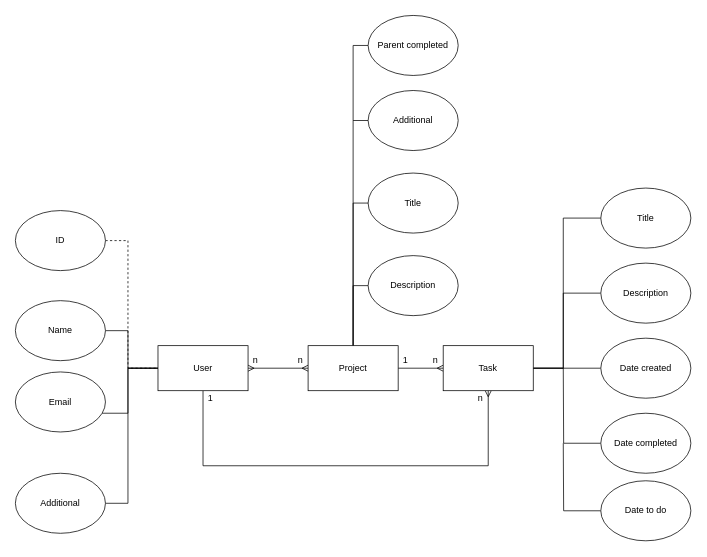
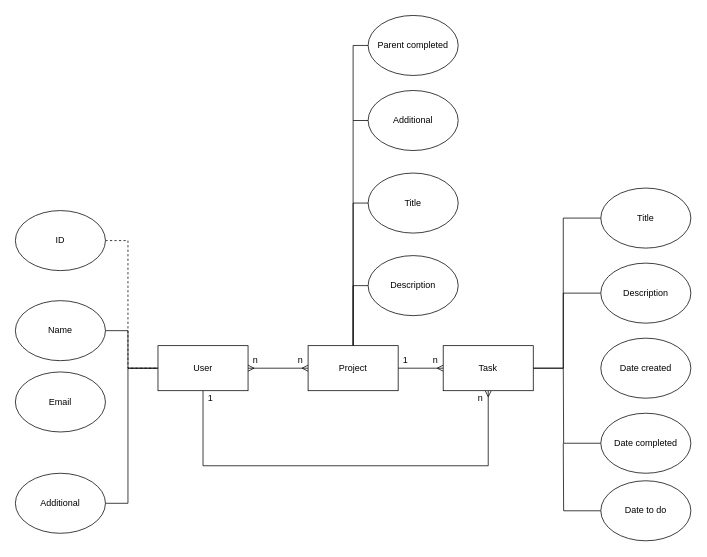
(582, 368) -> none
(113, 413) -> none
